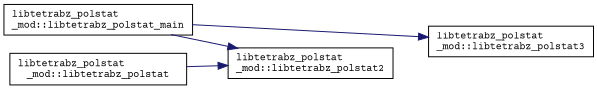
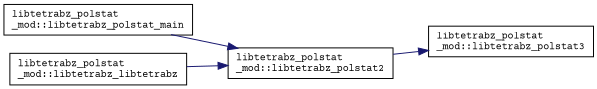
(305, 31) -> (406, 53)
(98, 69) -> (98, 69)
